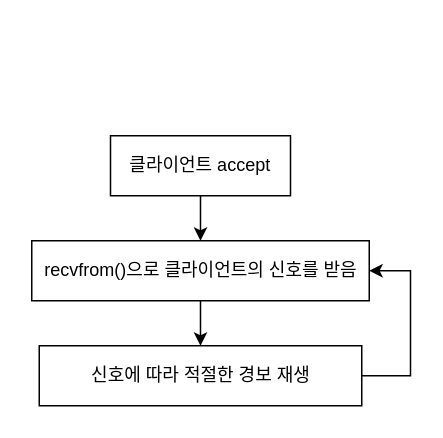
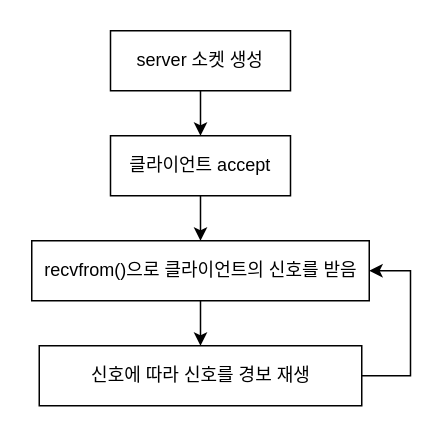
none -> (200, 61)
none -> (200, 119)
(201, 376) -> (201, 376)
